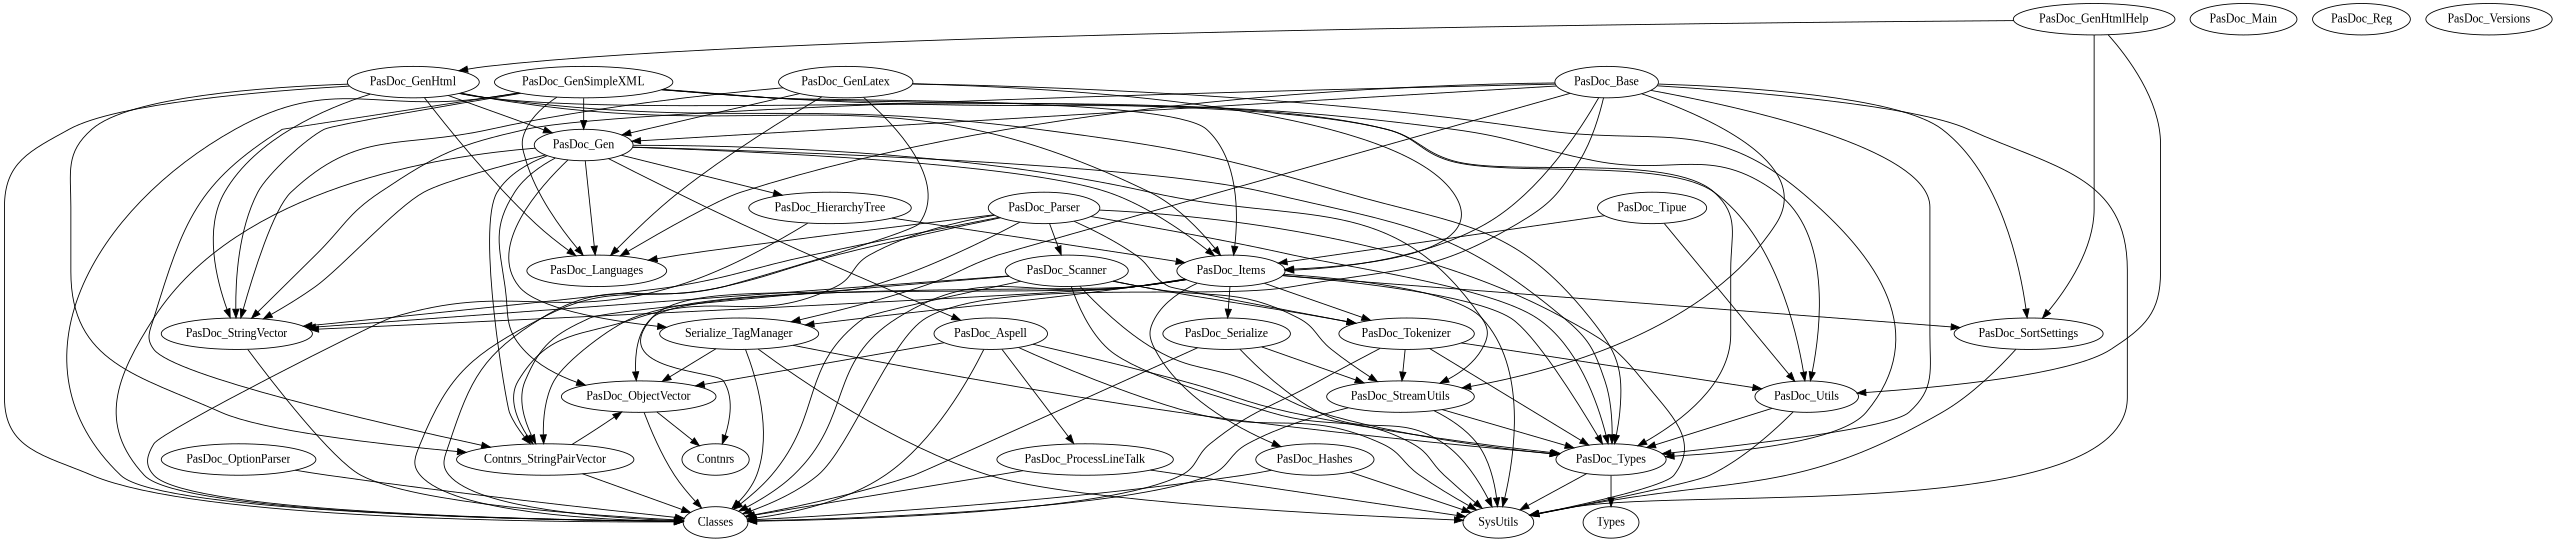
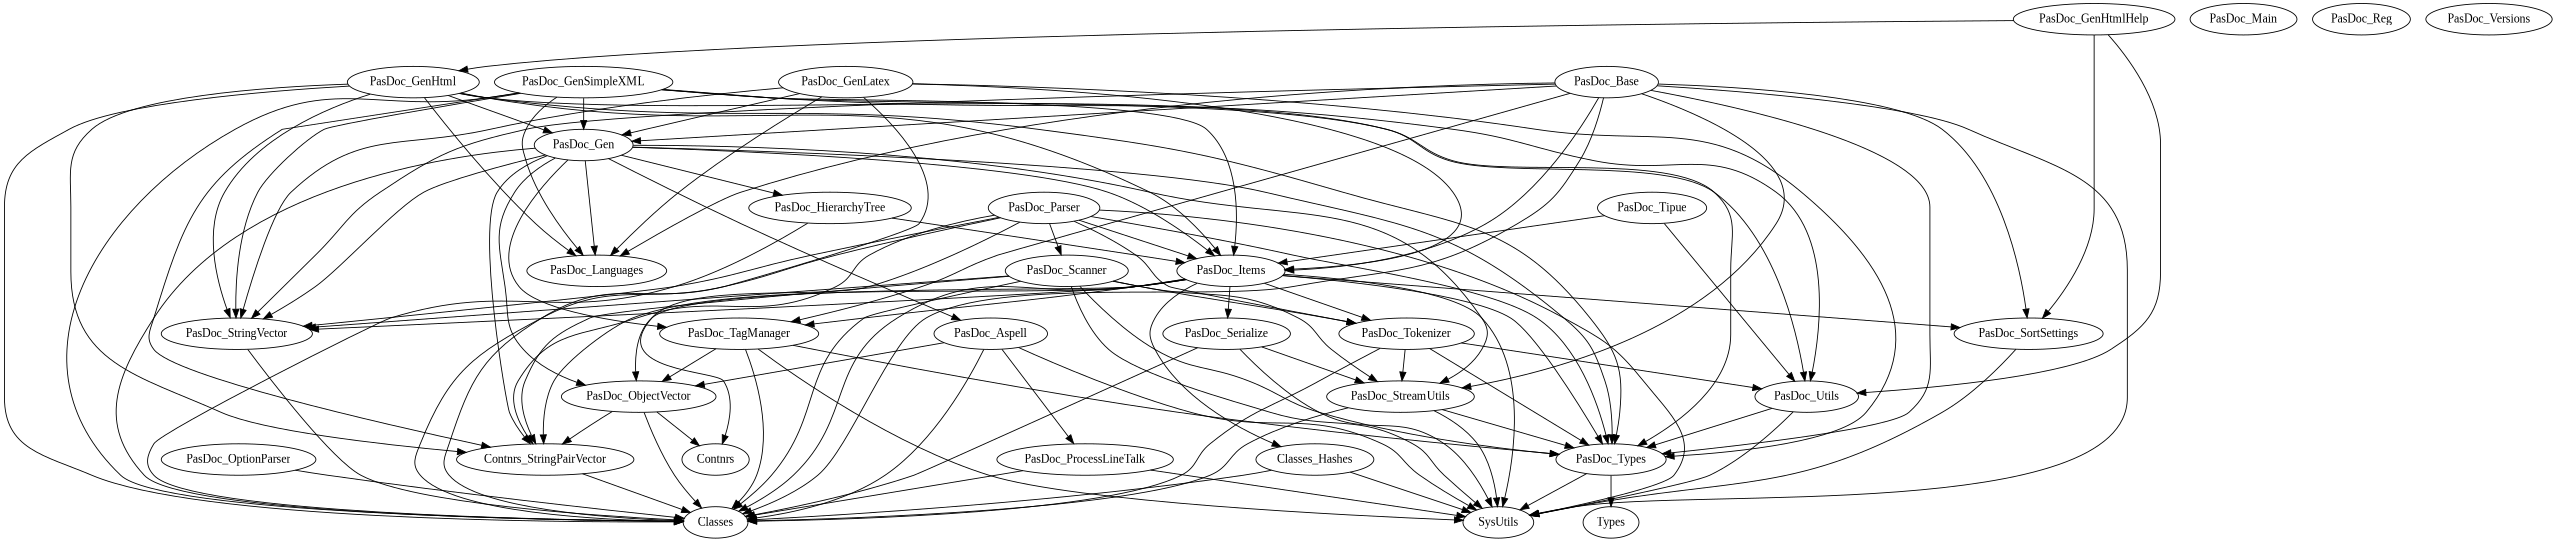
(825, 236) -> (1134, 238)
(739, 334) -> (739, 334)
(1289, 412) -> none
(593, 431) -> (591, 425)
(1315, 460) -> (1315, 460)
